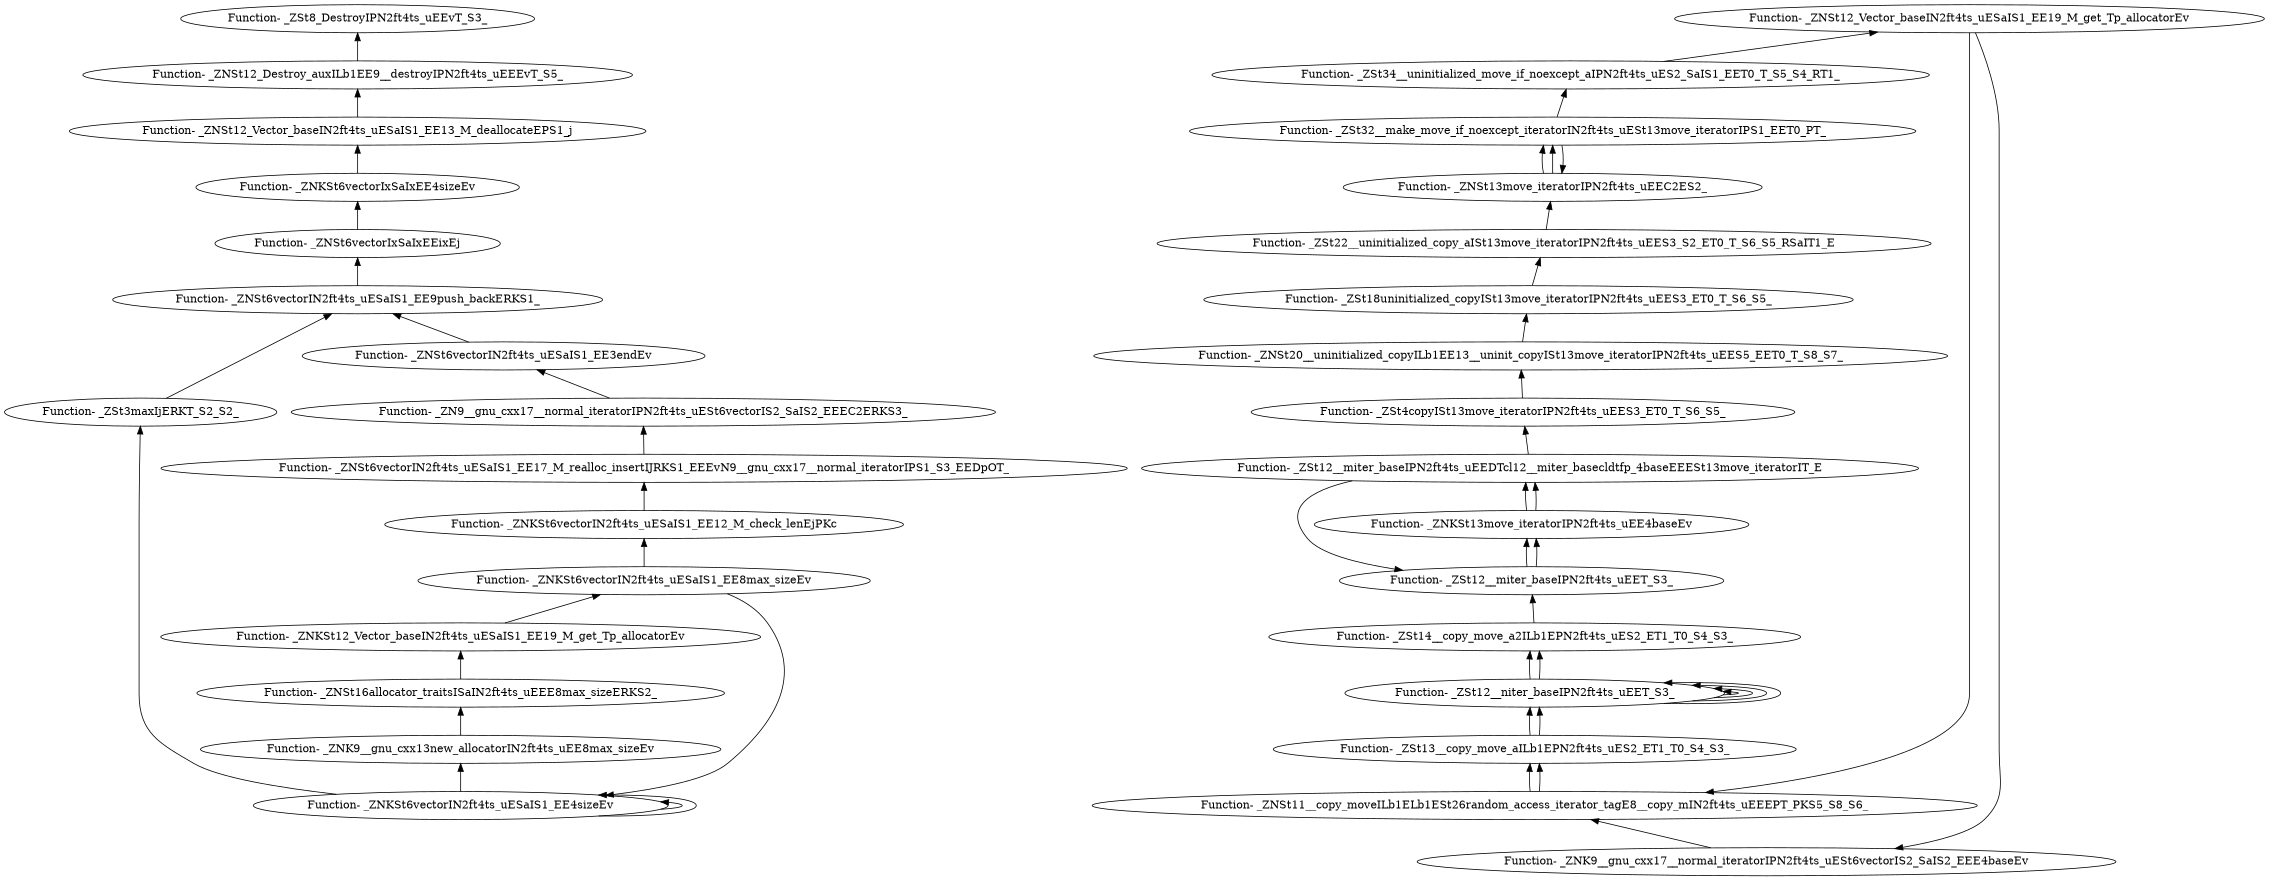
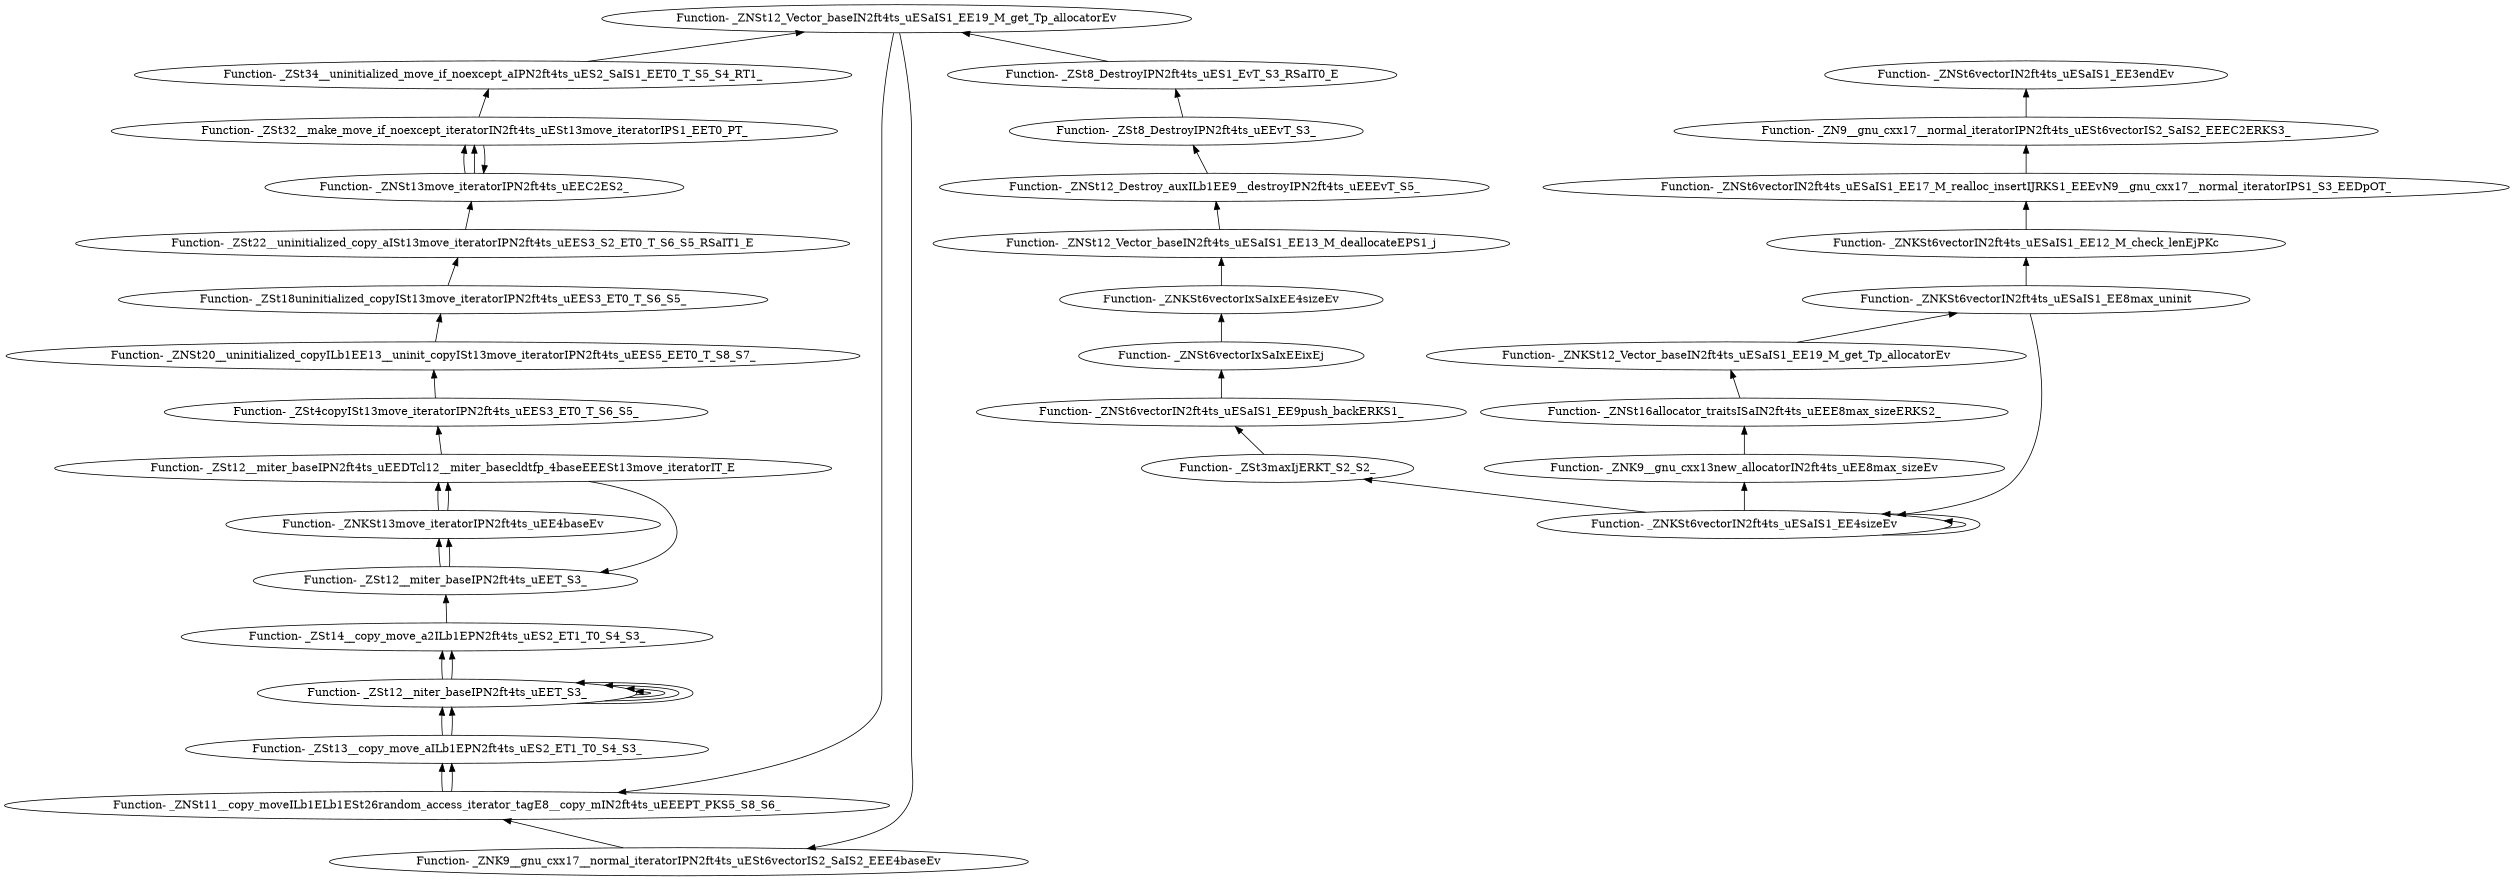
none -> (1172, 75)
(435, 329) -> none
(644, 581) -> (2026, 300)
